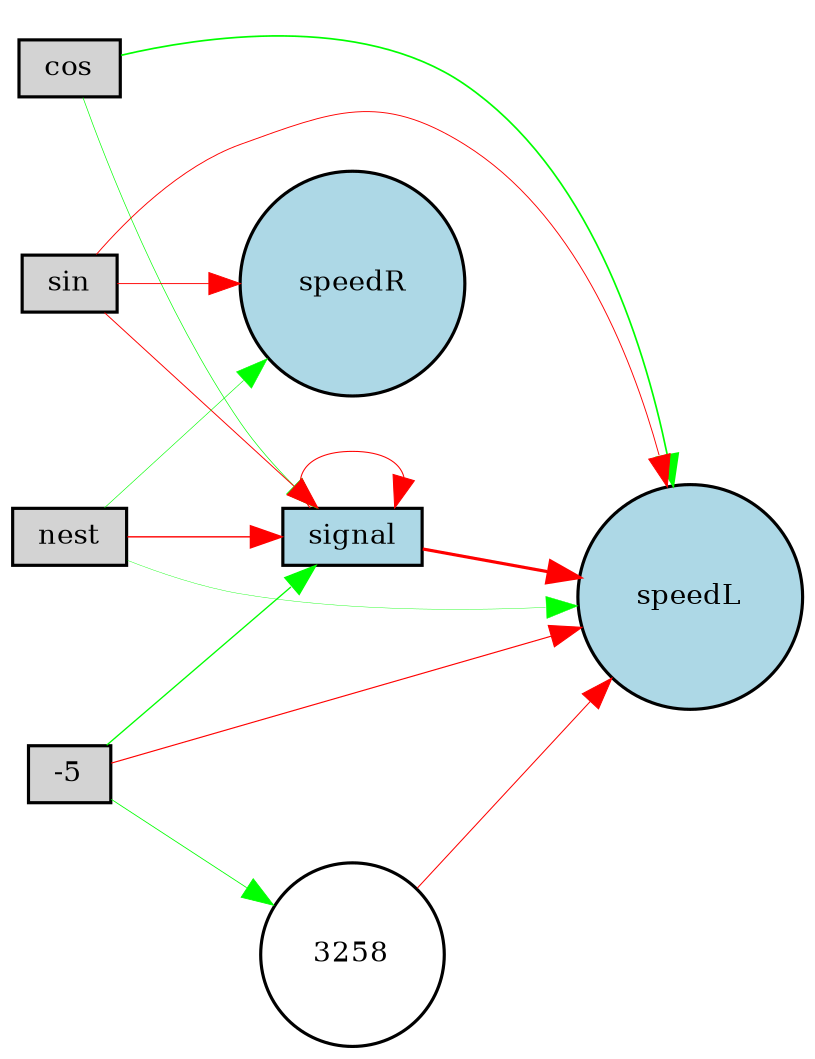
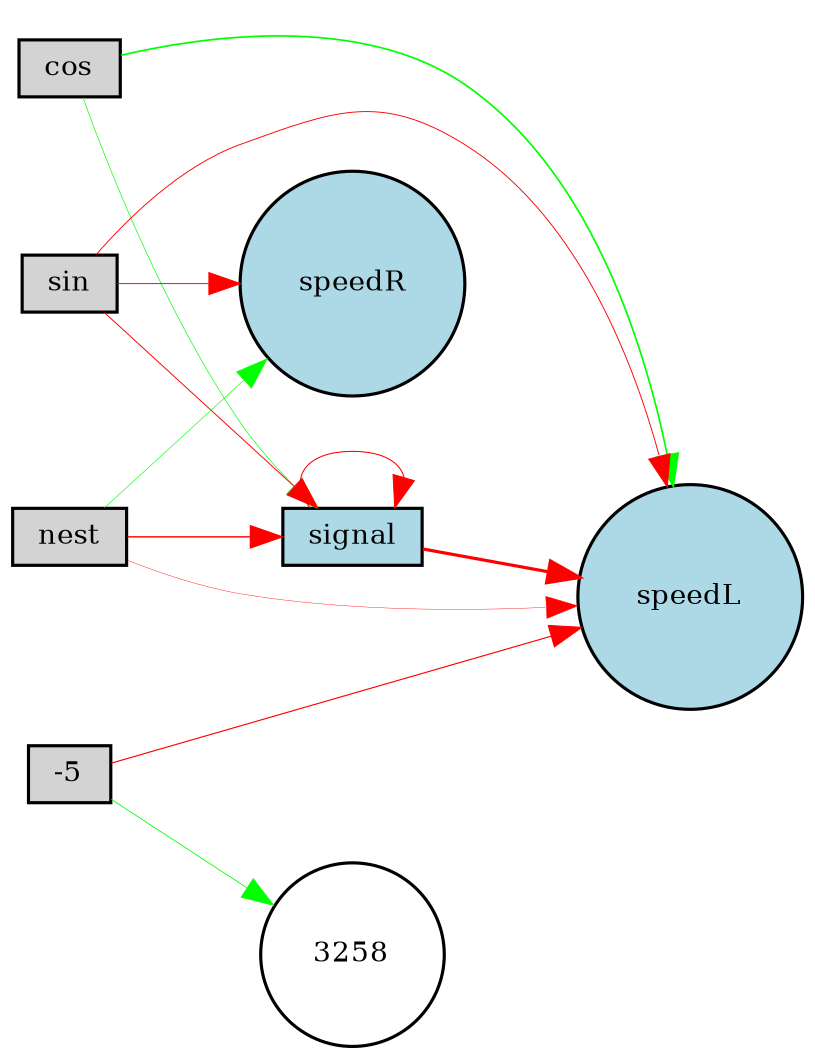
(334, 605) -> (334, 605)
(199, 666) -> none
(504, 795) -> none
